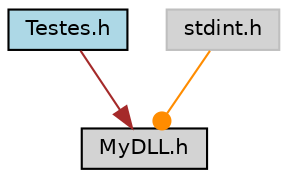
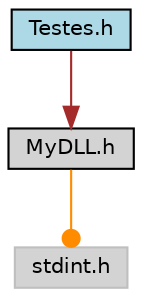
(188, 82) -> (71, 200)
